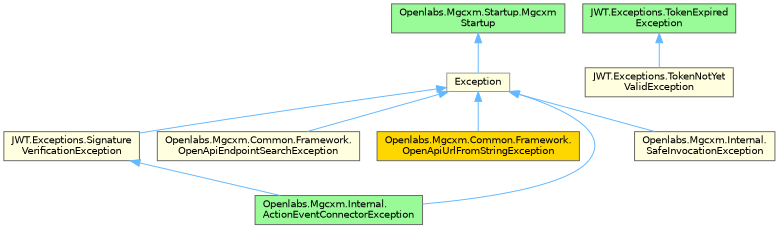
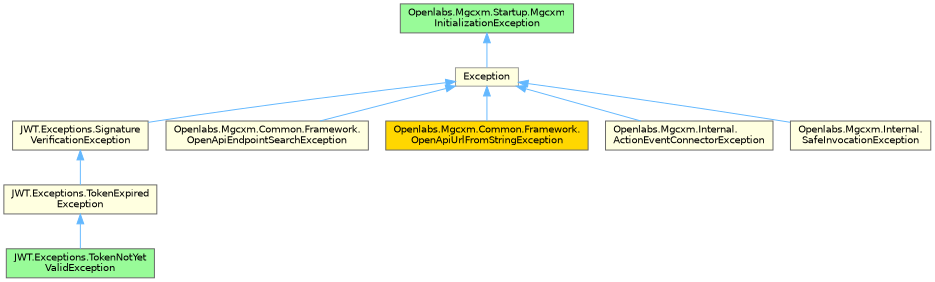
(478, 18) -> (487, 18)
(659, 18) -> (80, 199)
(659, 82) -> (80, 263)
(210, 179) -> (80, 172)
(339, 210) -> (689, 136)
